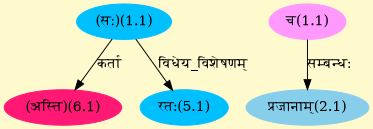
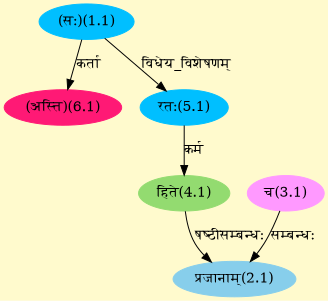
(307, 22) -> (286, 193)
none -> (184, 193)
